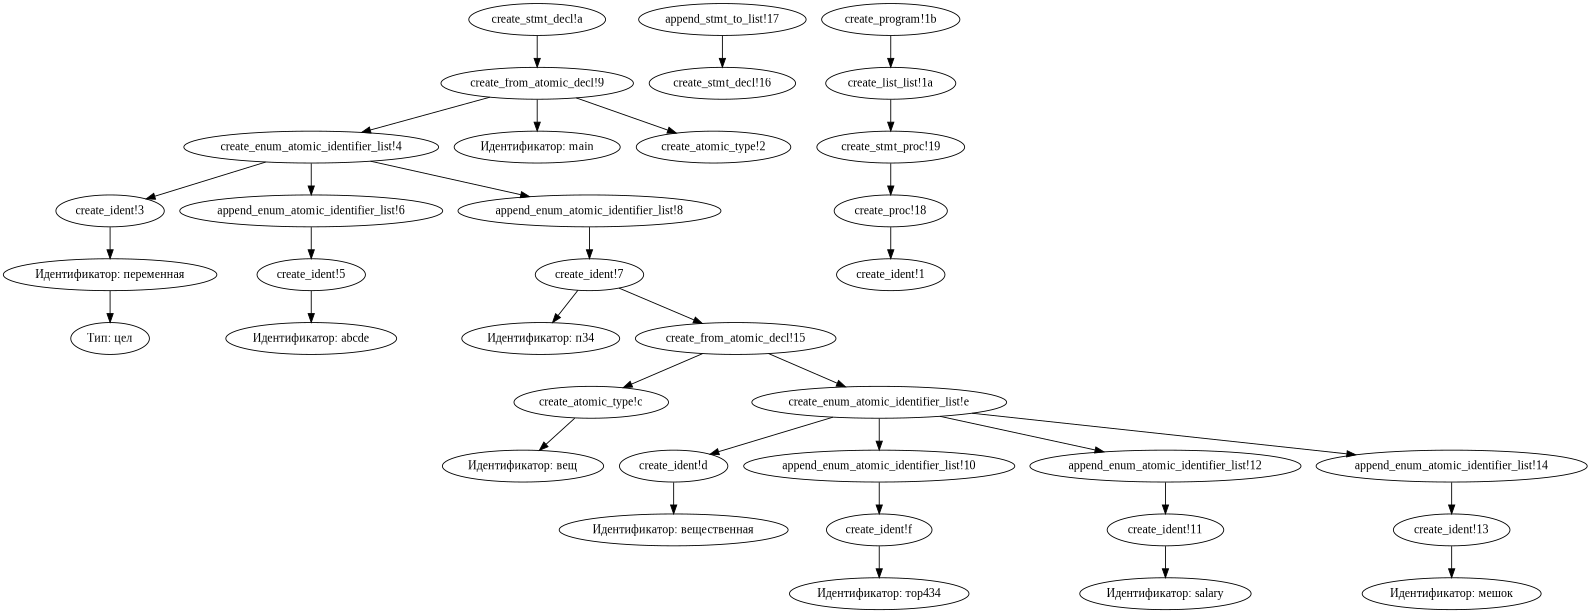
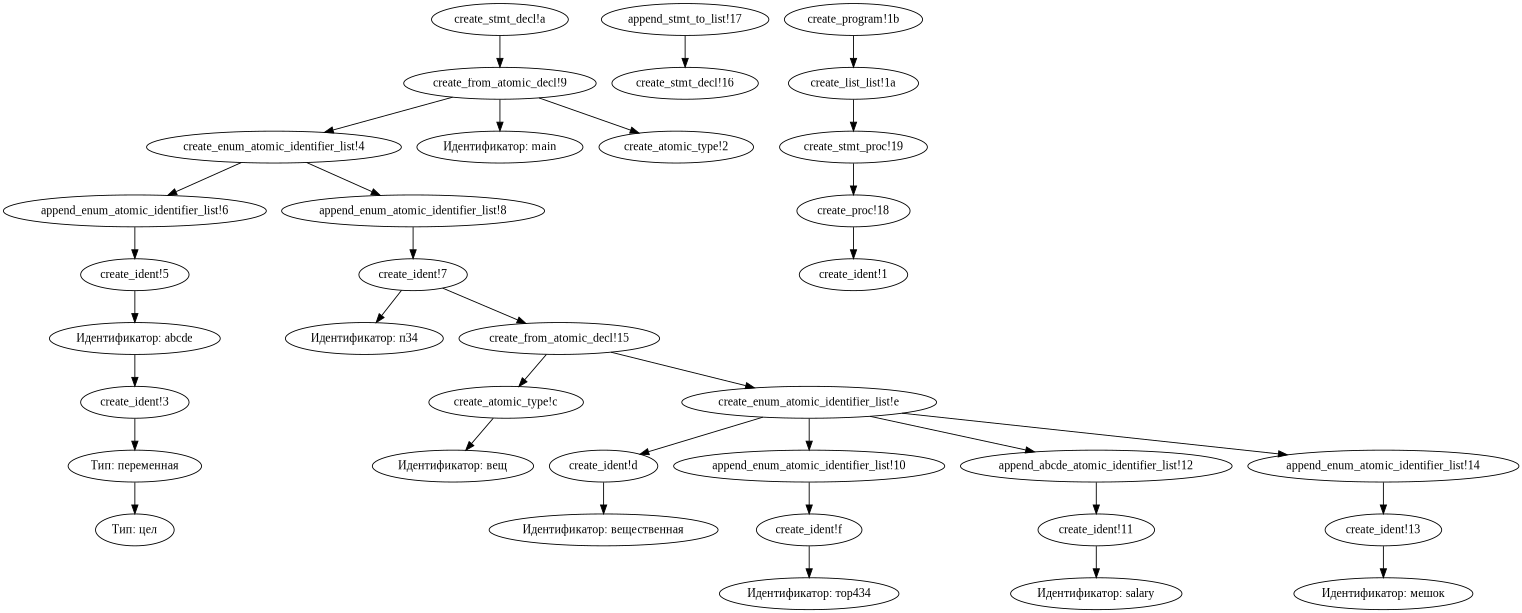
(210, 179) -> (135, 366)
(110, 275) -> (135, 466)
(1165, 466) -> (1096, 466)
